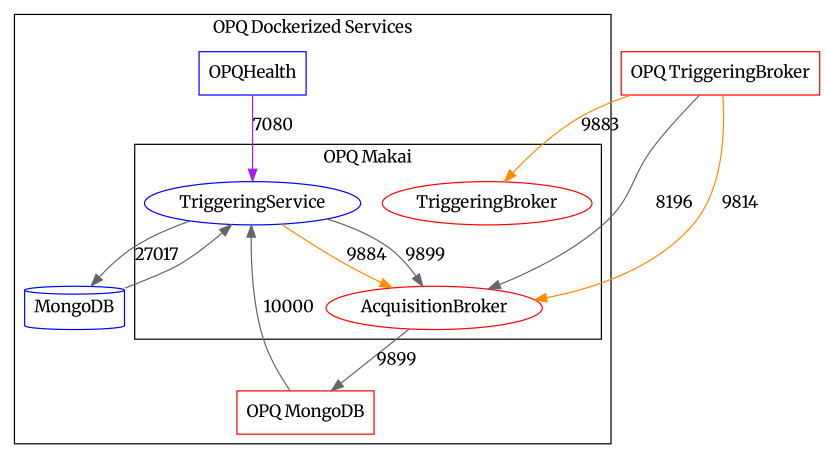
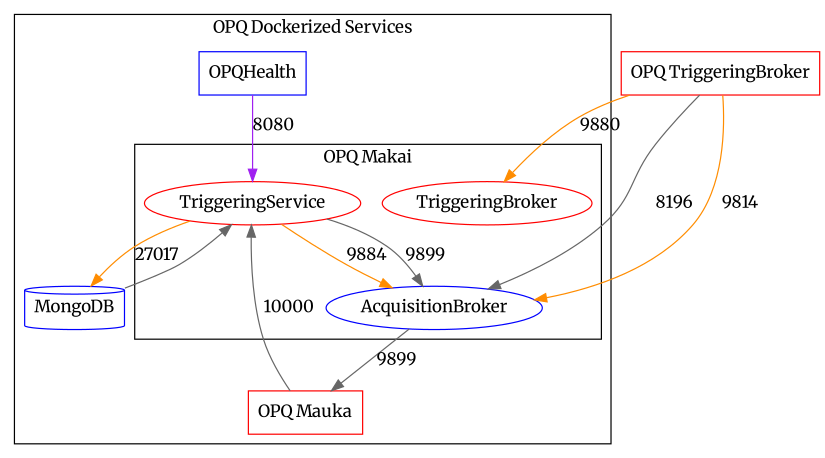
(273, 126) -> (274, 126)
(601, 126) -> (600, 126)
(253, 203) -> (253, 203)
(143, 241) -> (143, 241)
(434, 308) -> (434, 308)
(306, 413) -> (306, 413)
